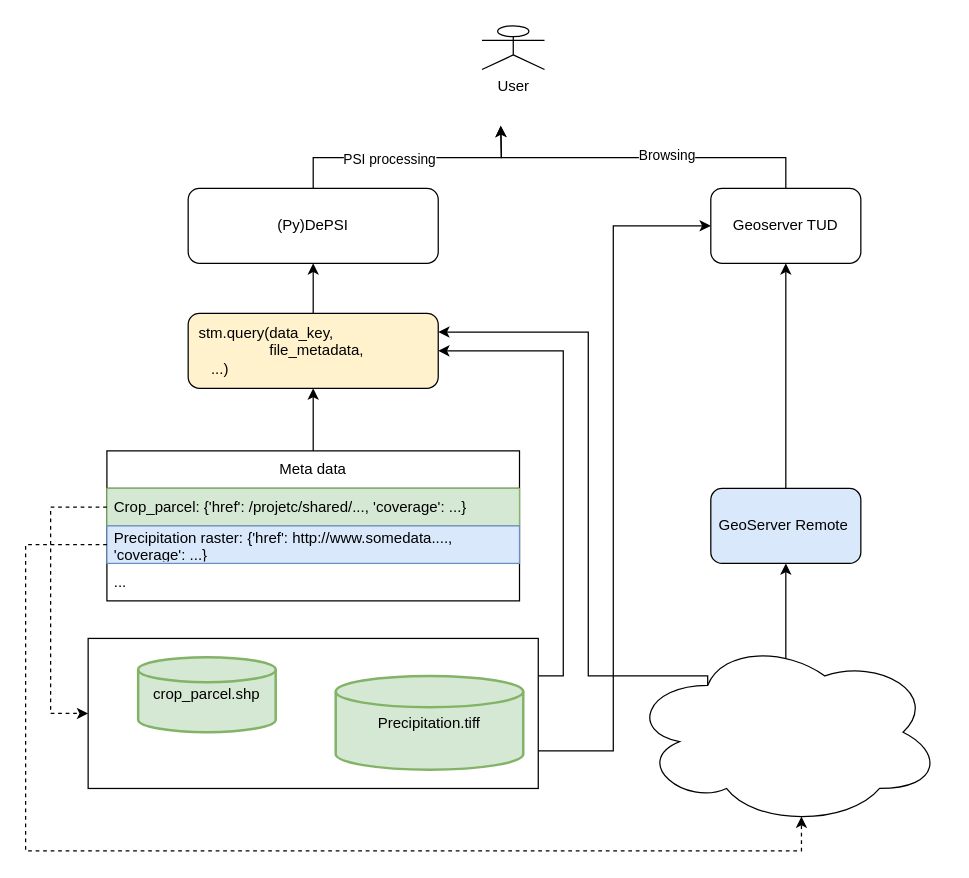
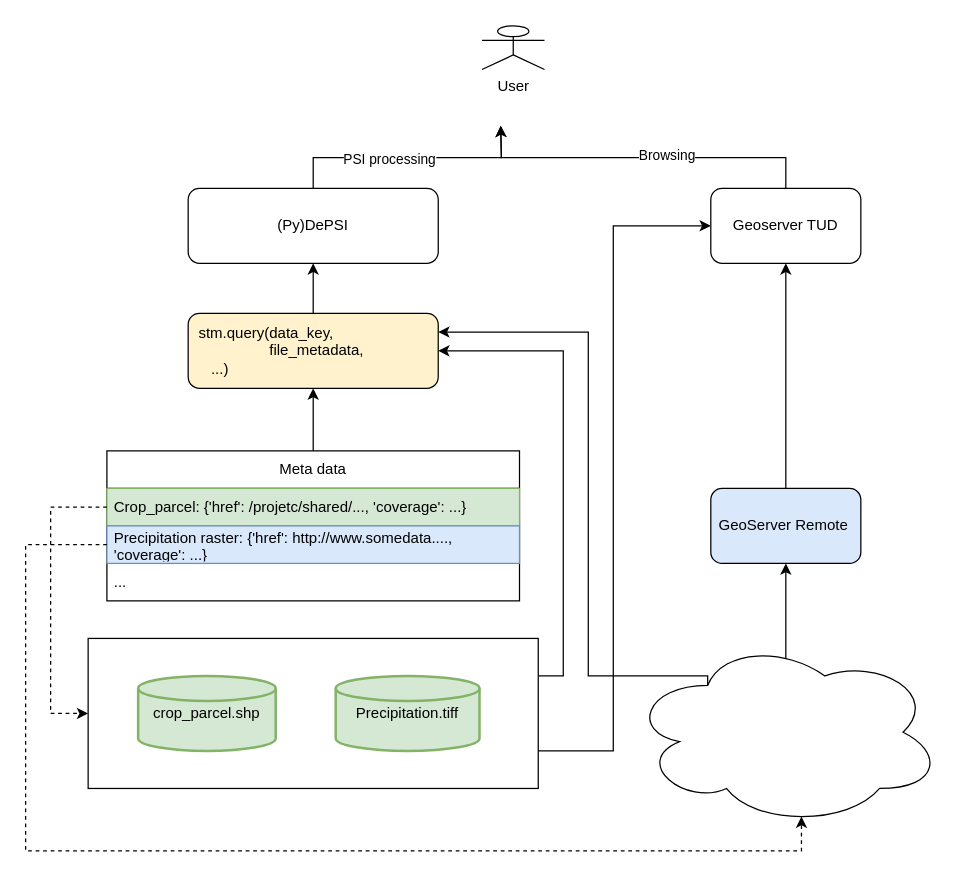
(207, 694) -> (207, 713)
(429, 723) -> (408, 713)
